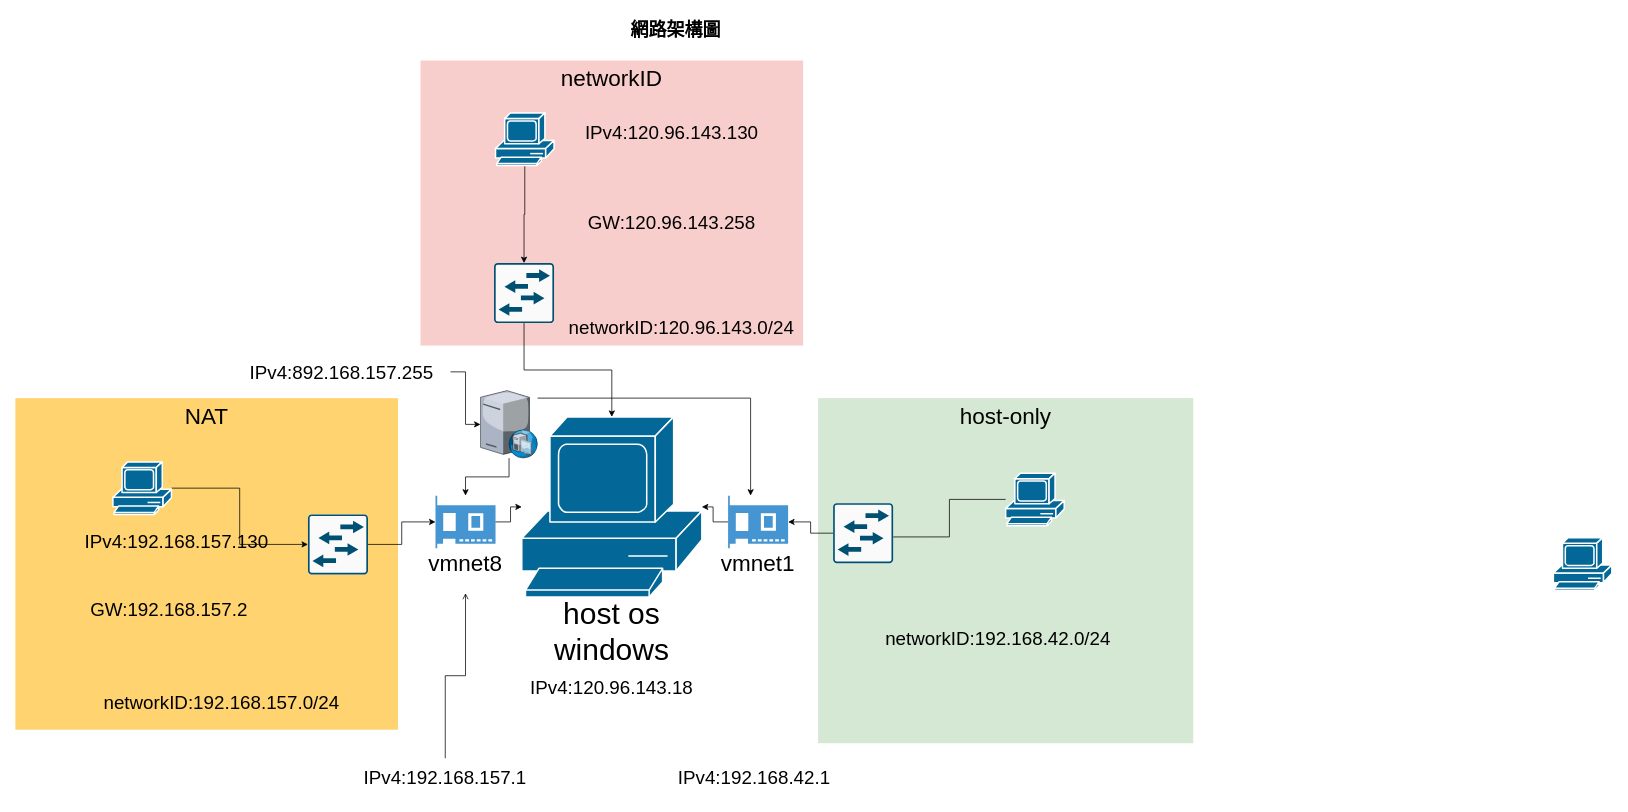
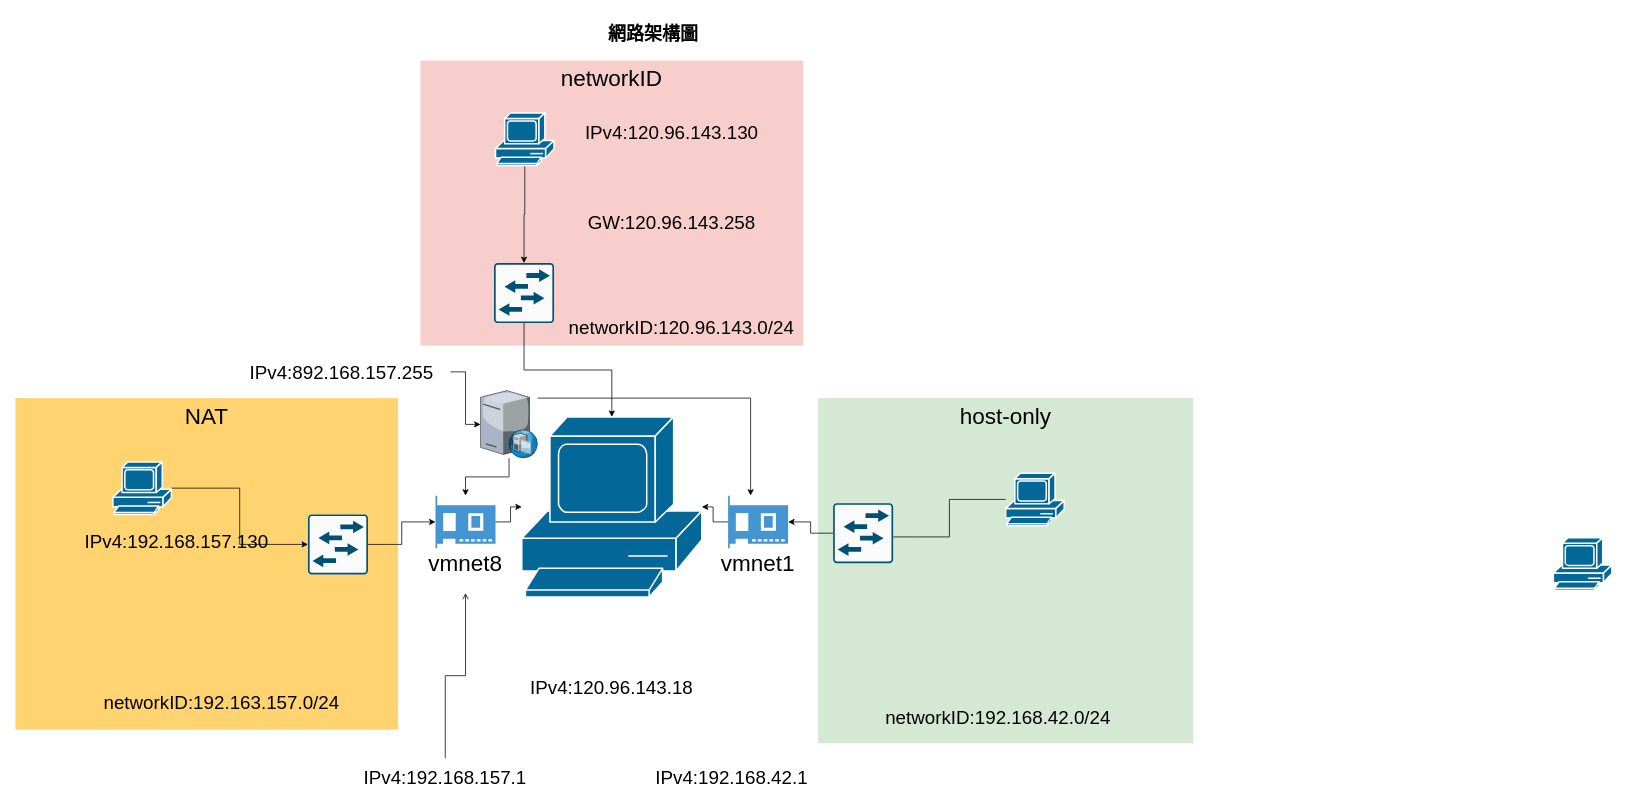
(675, 30) -> (653, 34)
(169, 609) -> none
(612, 630) -> none
(998, 638) -> (998, 717)
(222, 702) -> (222, 702)
(754, 777) -> (732, 777)
